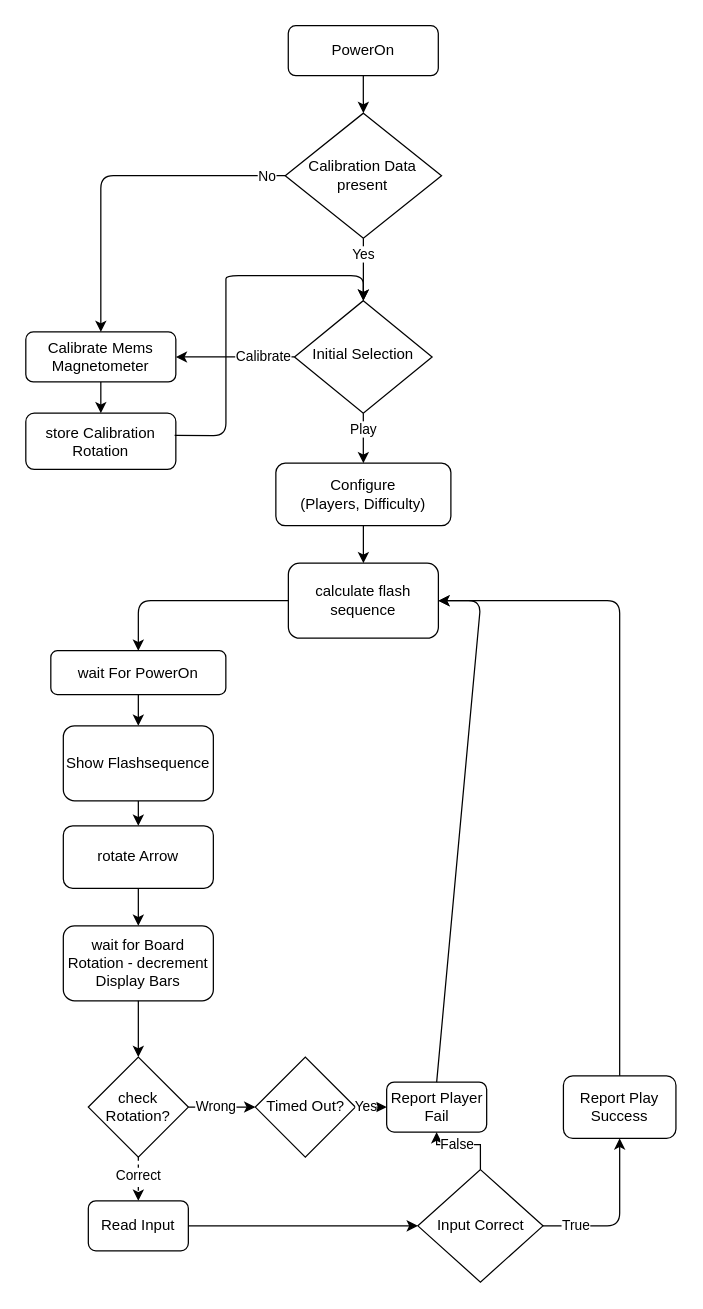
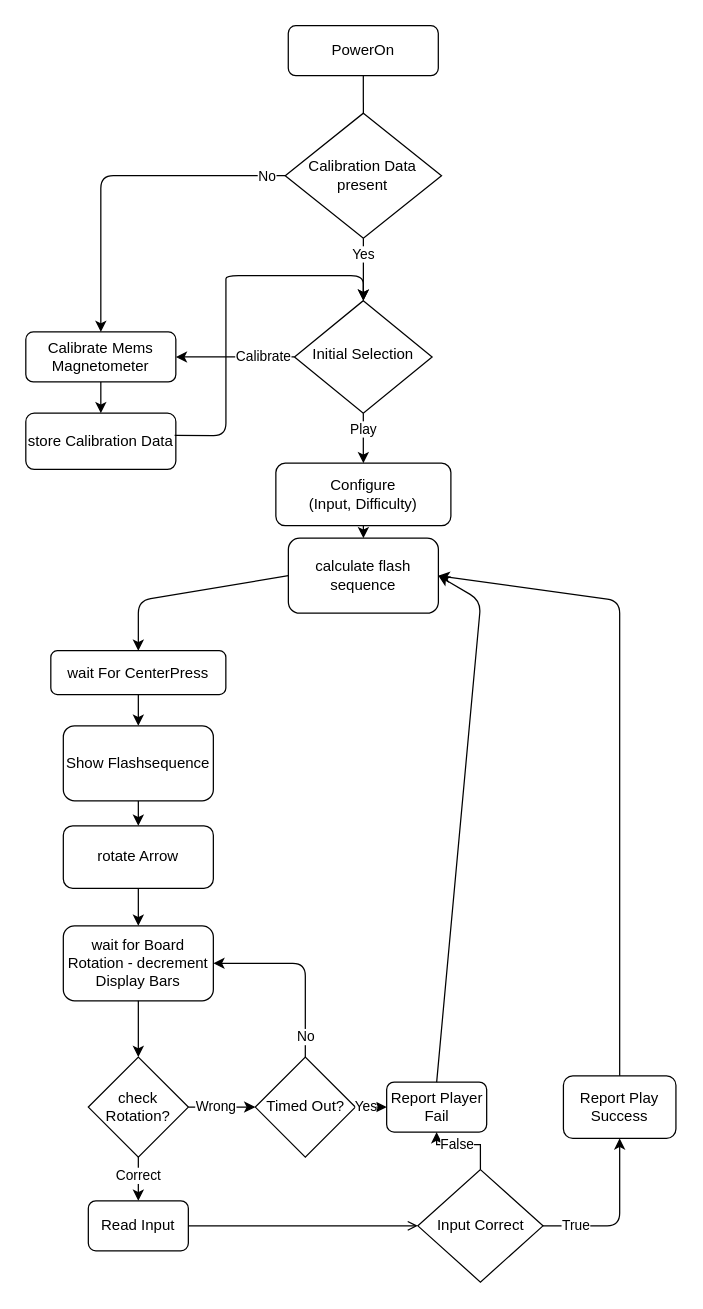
(363, 103) -> (363, 106)
(101, 442) -> (101, 442)
(363, 494) -> (363, 494)
(363, 601) -> (363, 576)
(138, 673) -> (138, 673)
none -> (305, 973)
(138, 1188) -> (138, 1188)
(408, 1226) -> (409, 1226)
